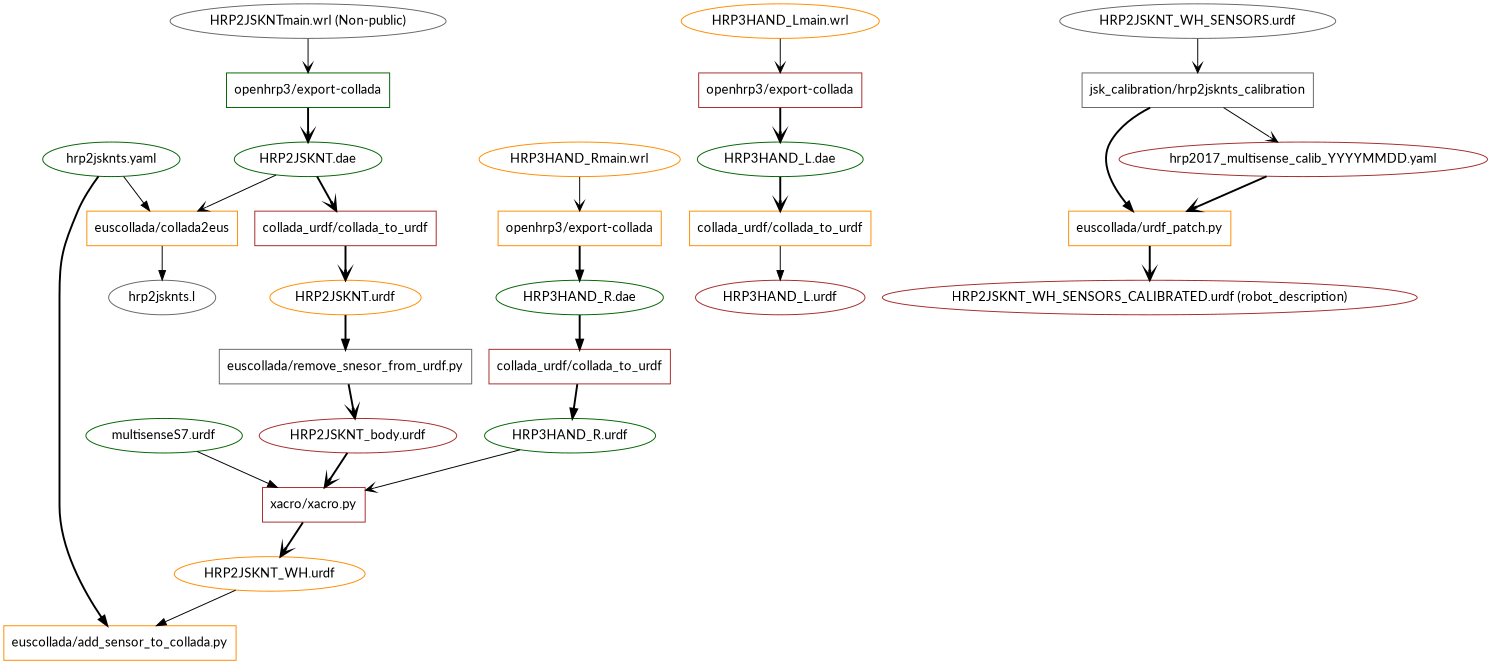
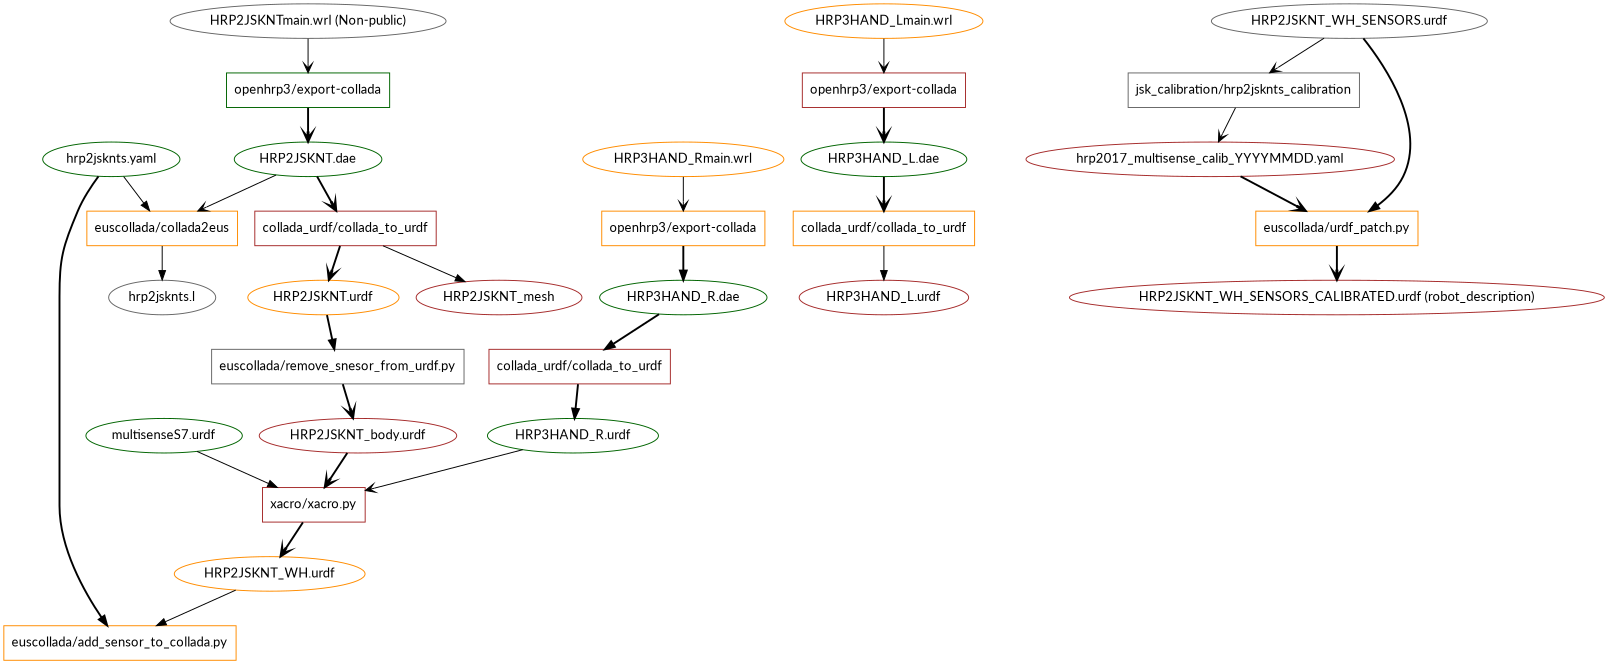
(1108, 149) -> (1407, 122)
none -> (499, 298)
